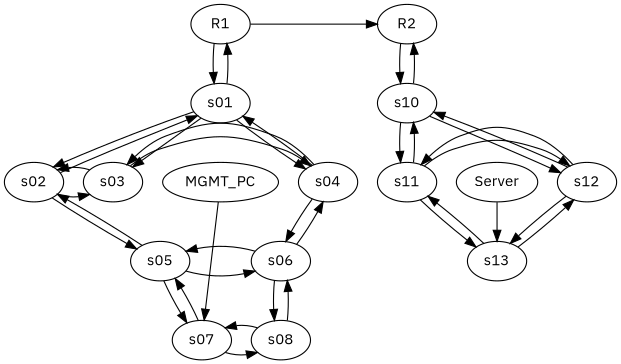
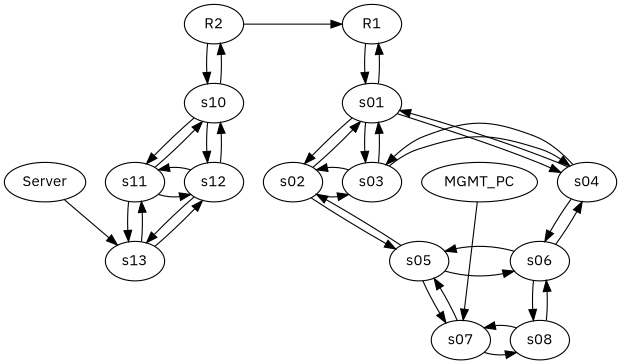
(308, 24) -> (287, 24)
none -> (379, 148)
